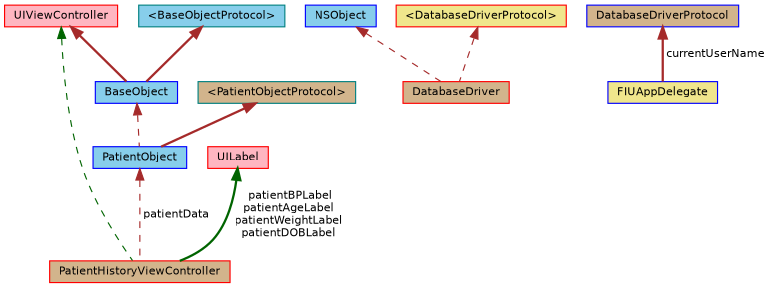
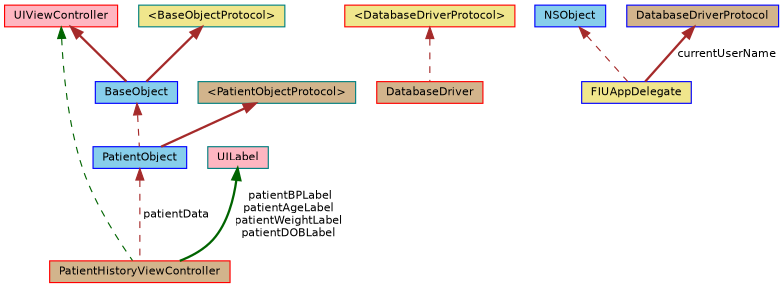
(212, 16) -> (212, 16)
(403, 57) -> (607, 59)
(238, 158) -> (238, 158)
